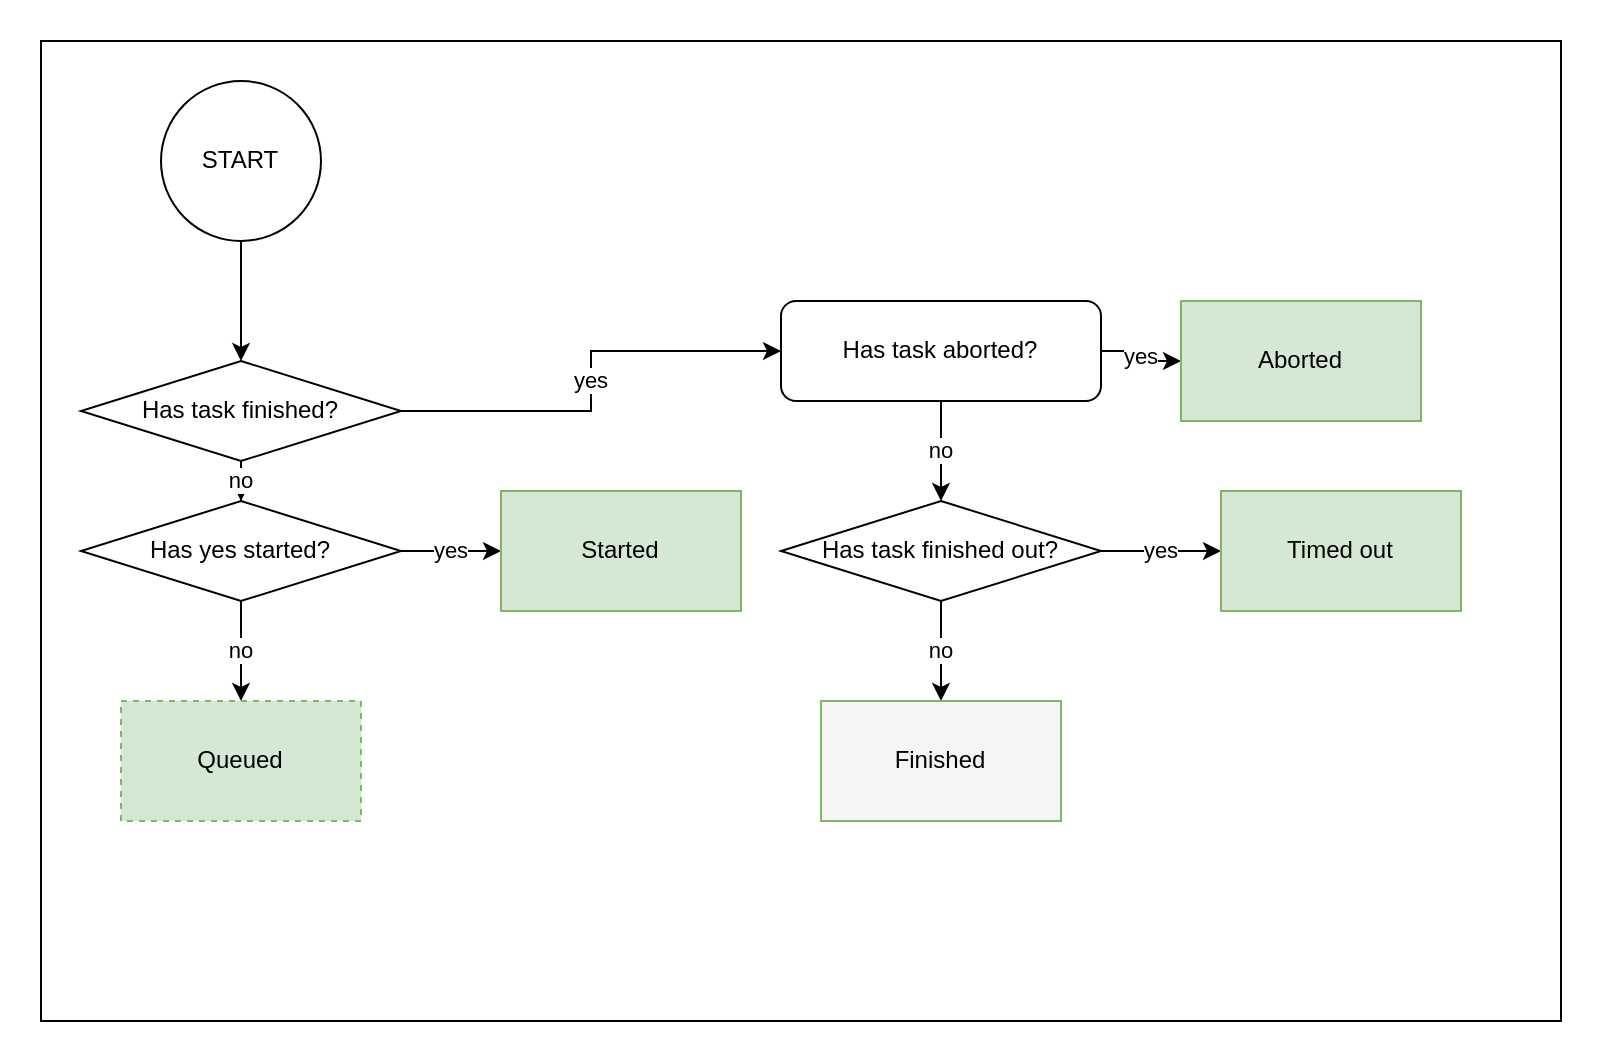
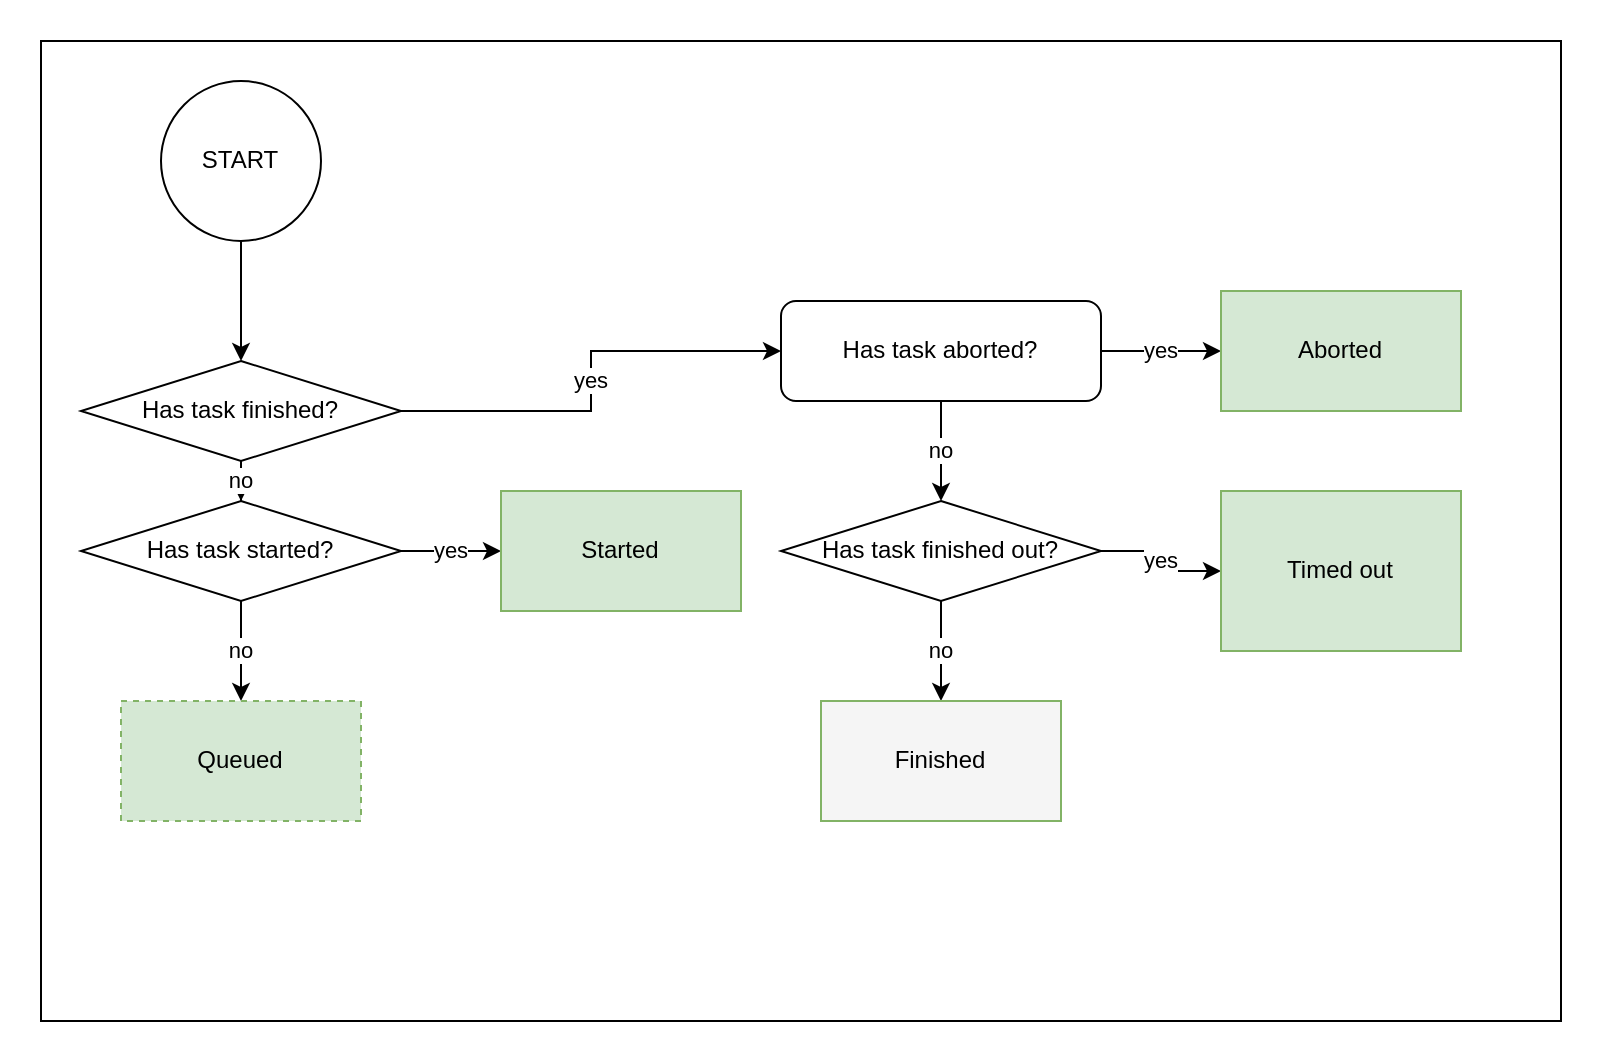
(1301, 361) -> (1341, 351)
(241, 551) -> (241, 551)
(1341, 551) -> (1341, 571)
